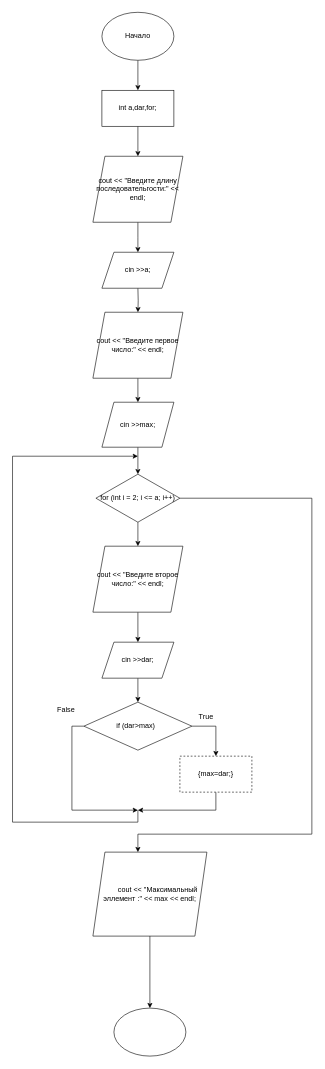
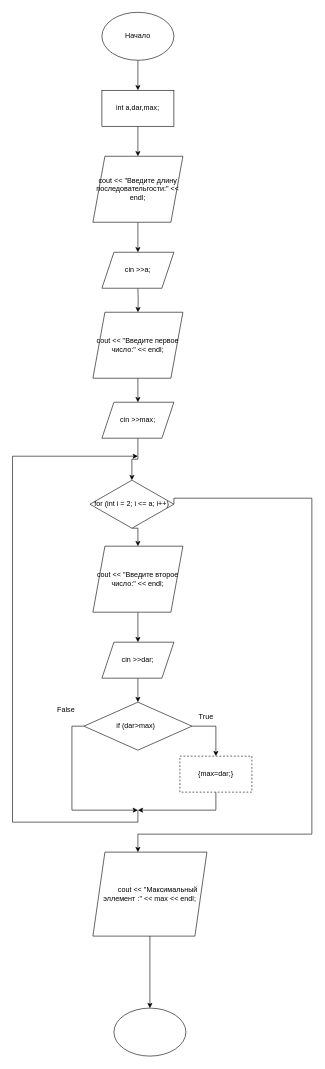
(138, 108) -> (138, 108)
(138, 425) -> (138, 420)
(138, 498) -> (132, 504)
